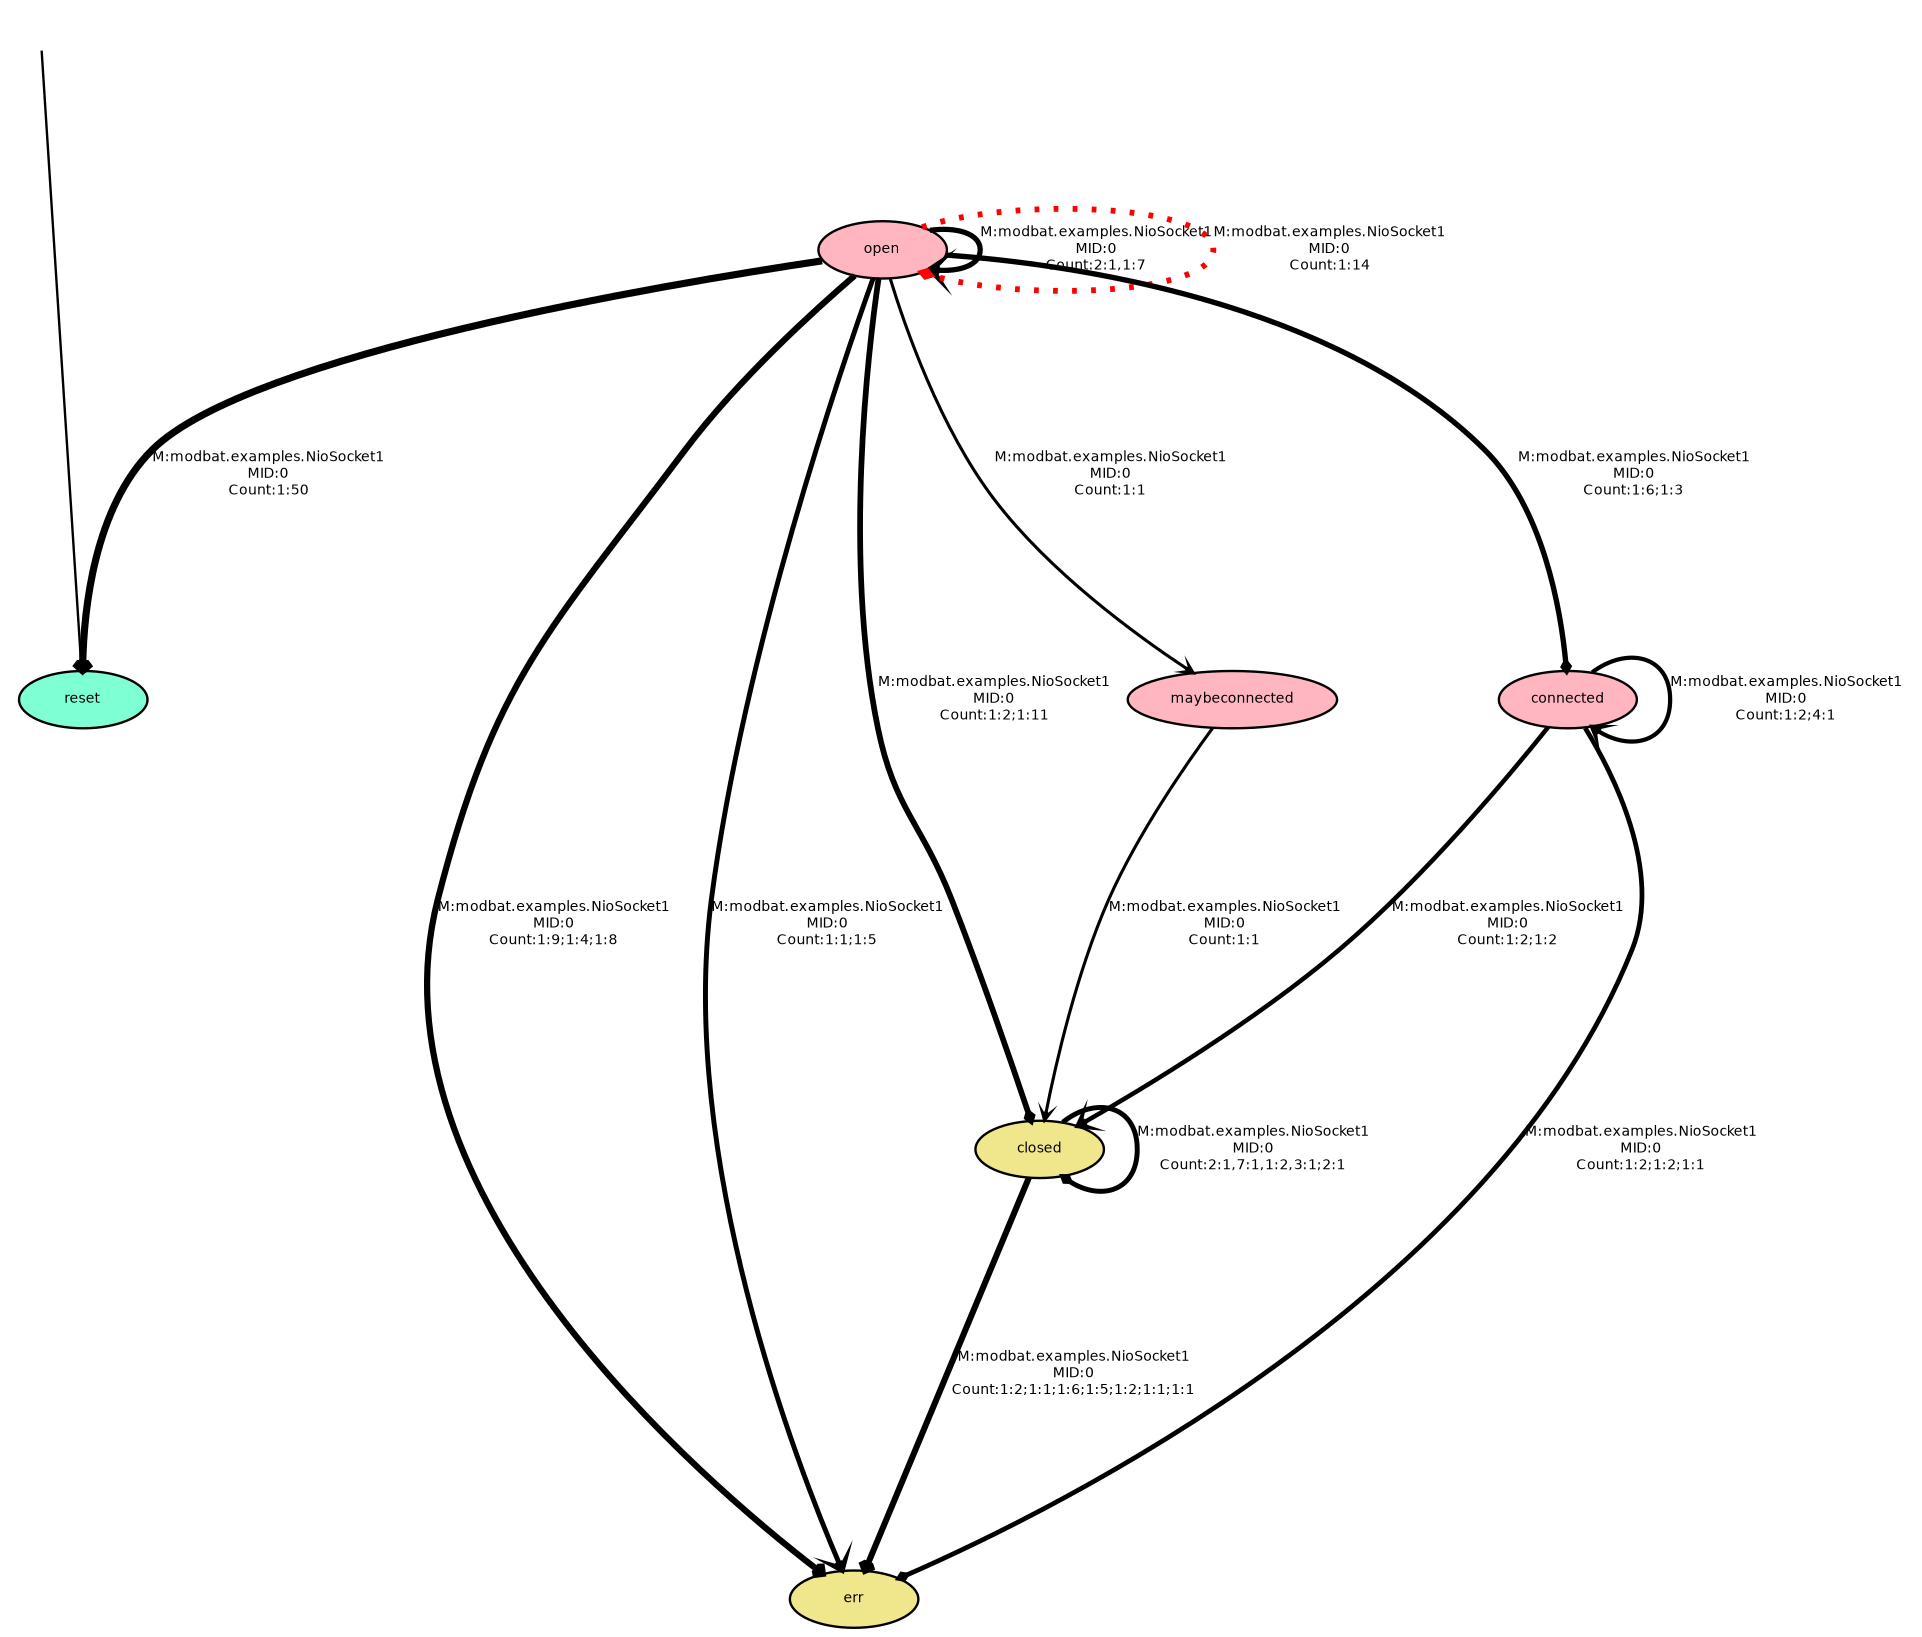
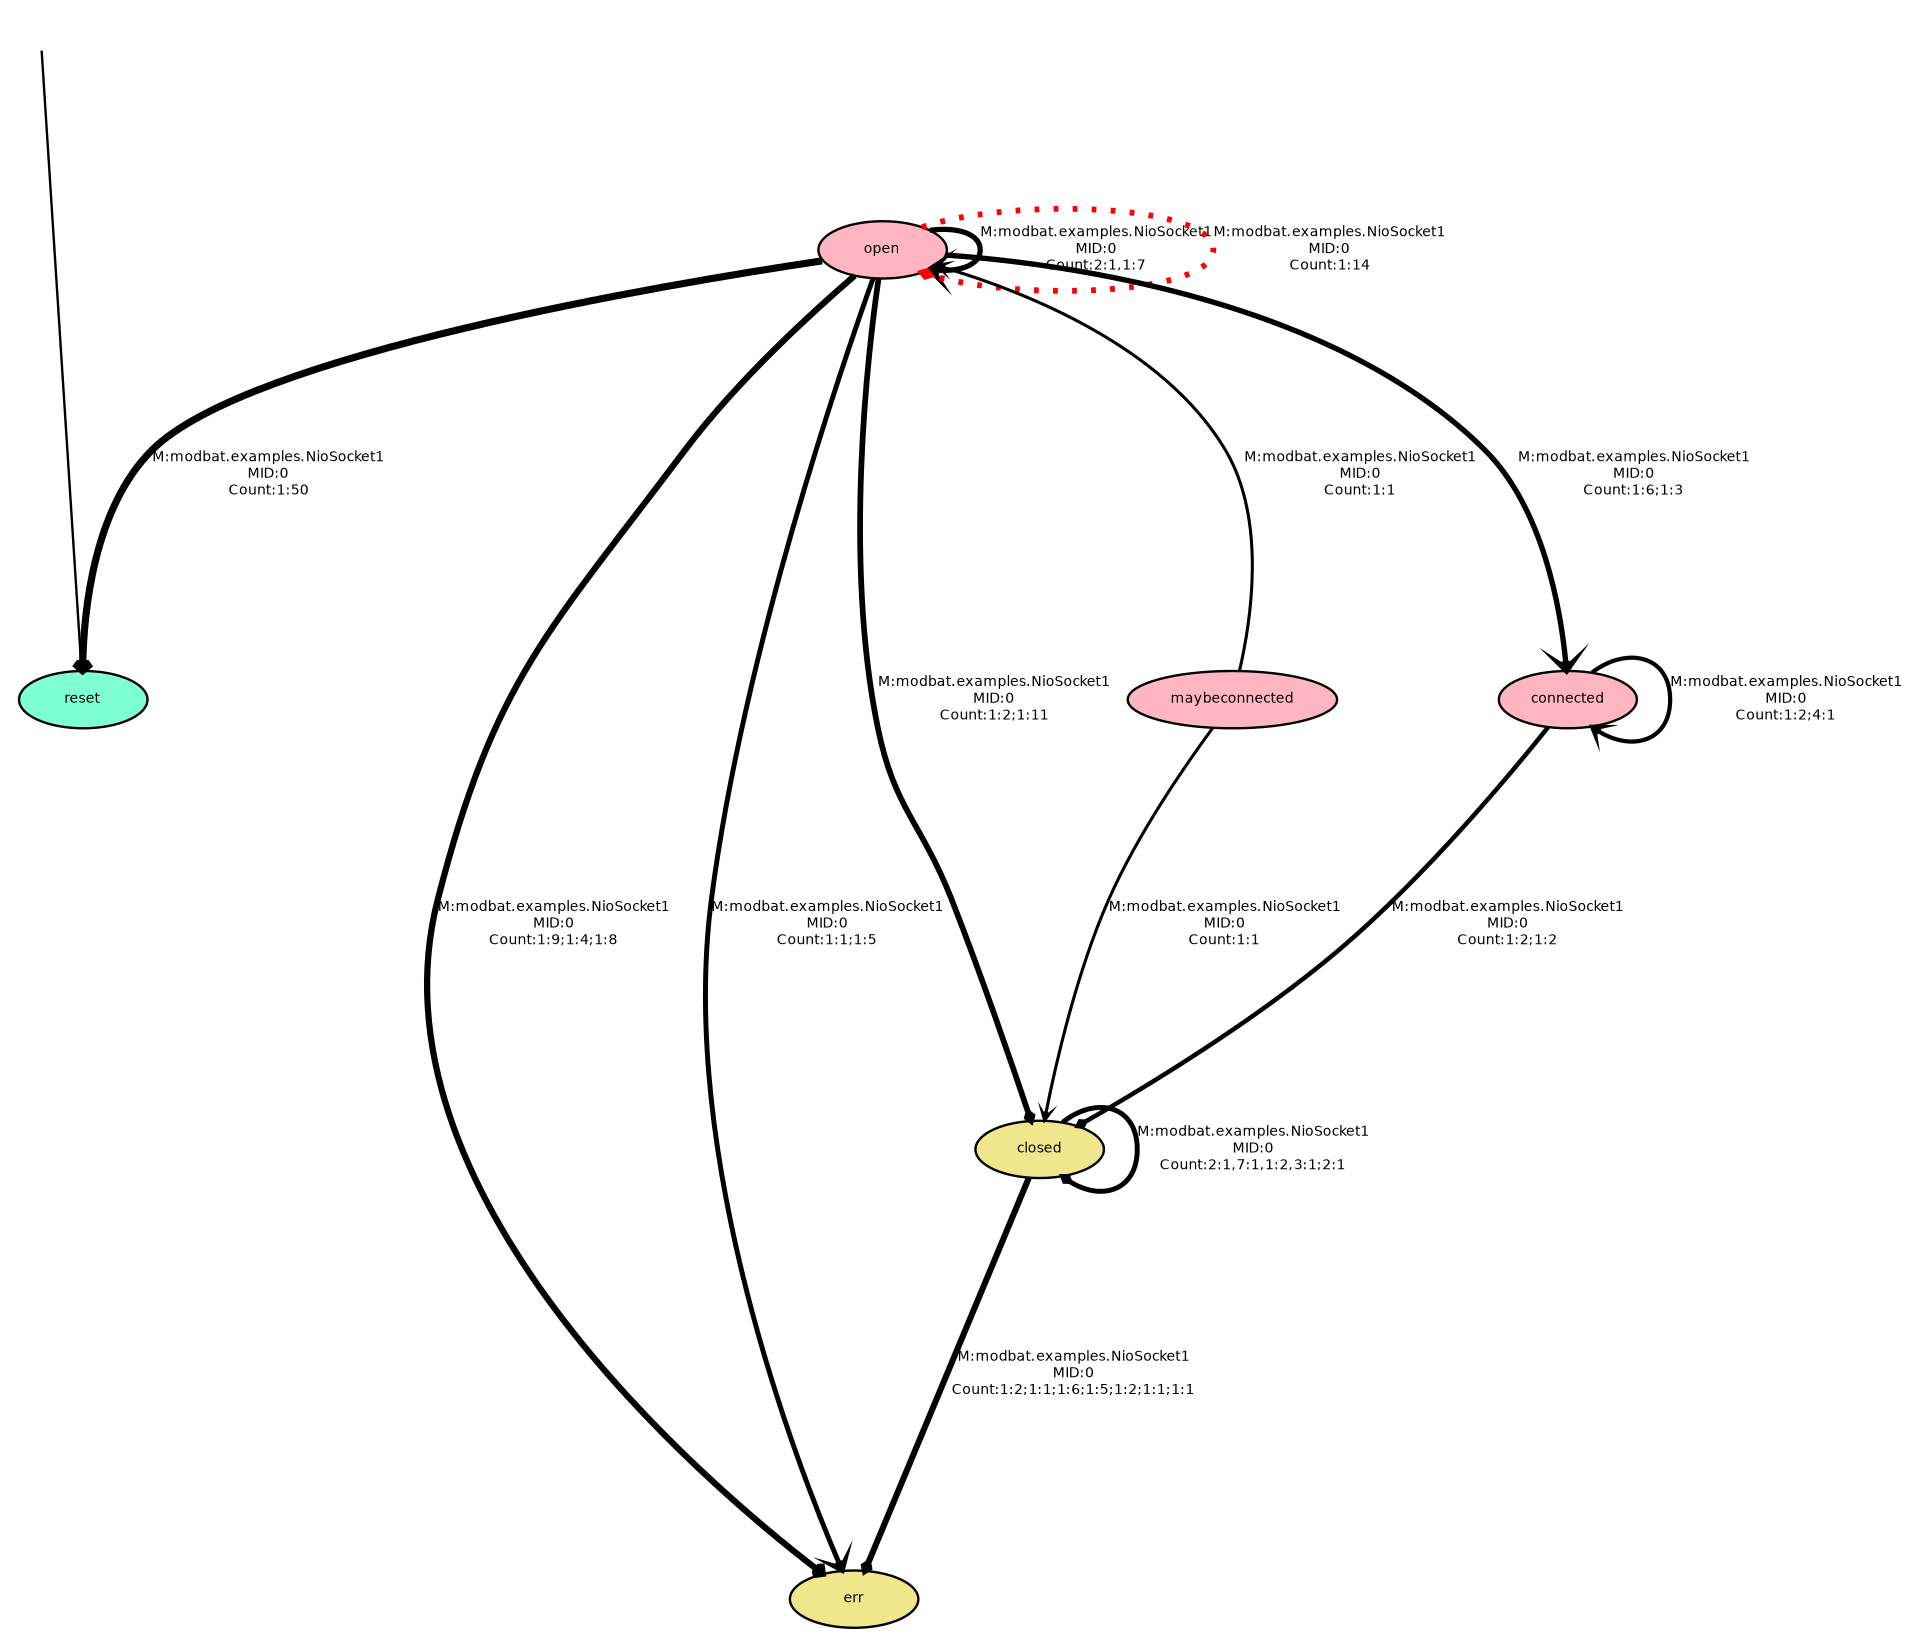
(1340, 351) -> (1340, 351)
(998, 504) -> (1190, 404)
(1338, 951) -> (1338, 951)
(1415, 1249) -> none
(949, 1370) -> (949, 1370)
